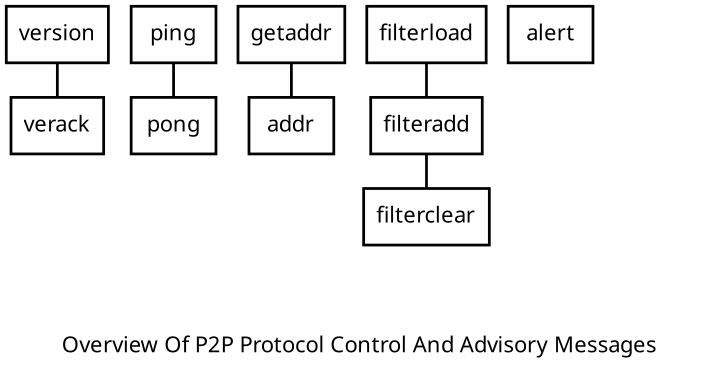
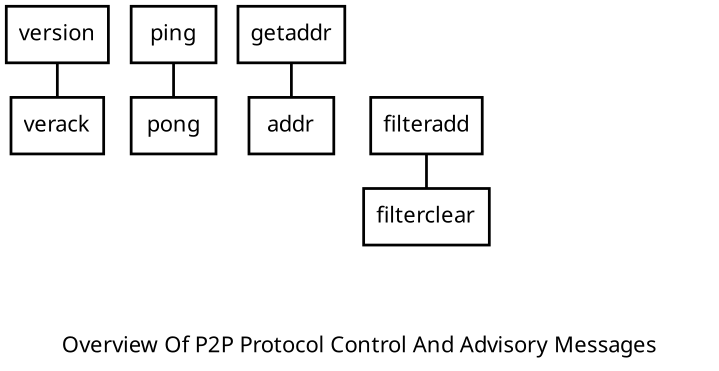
(426, 35) -> none
(551, 35) -> none
